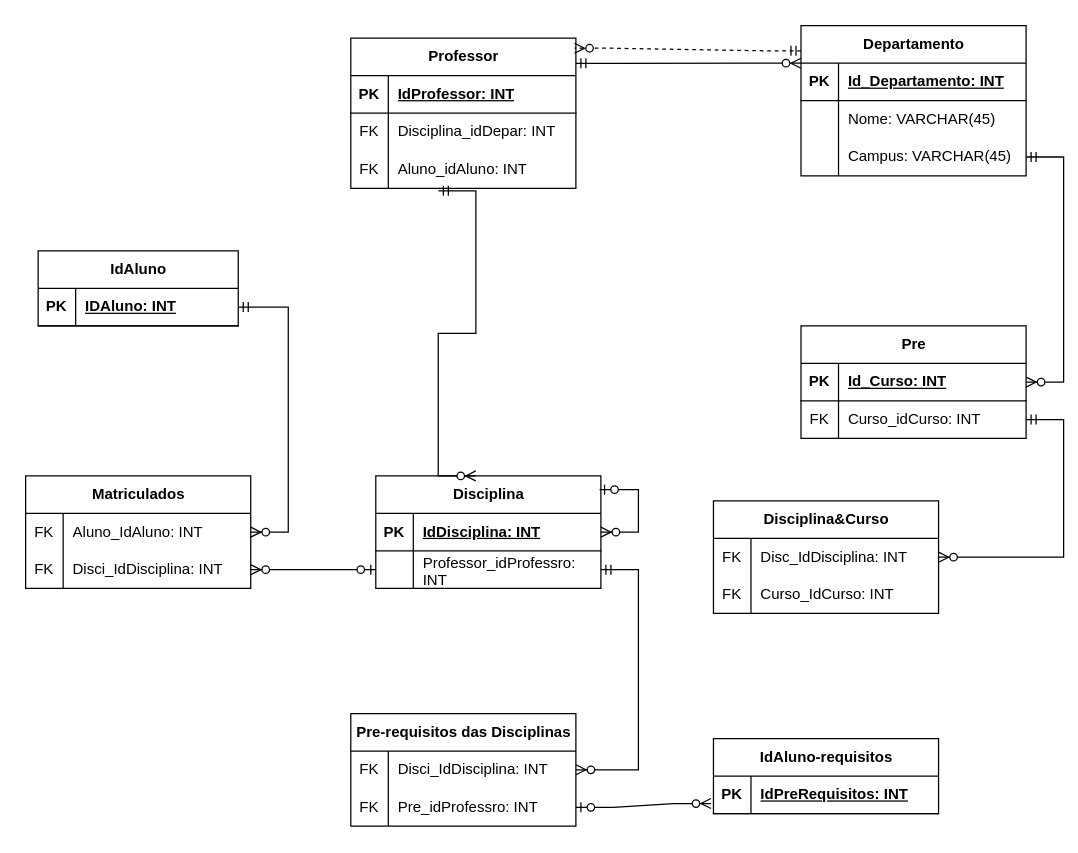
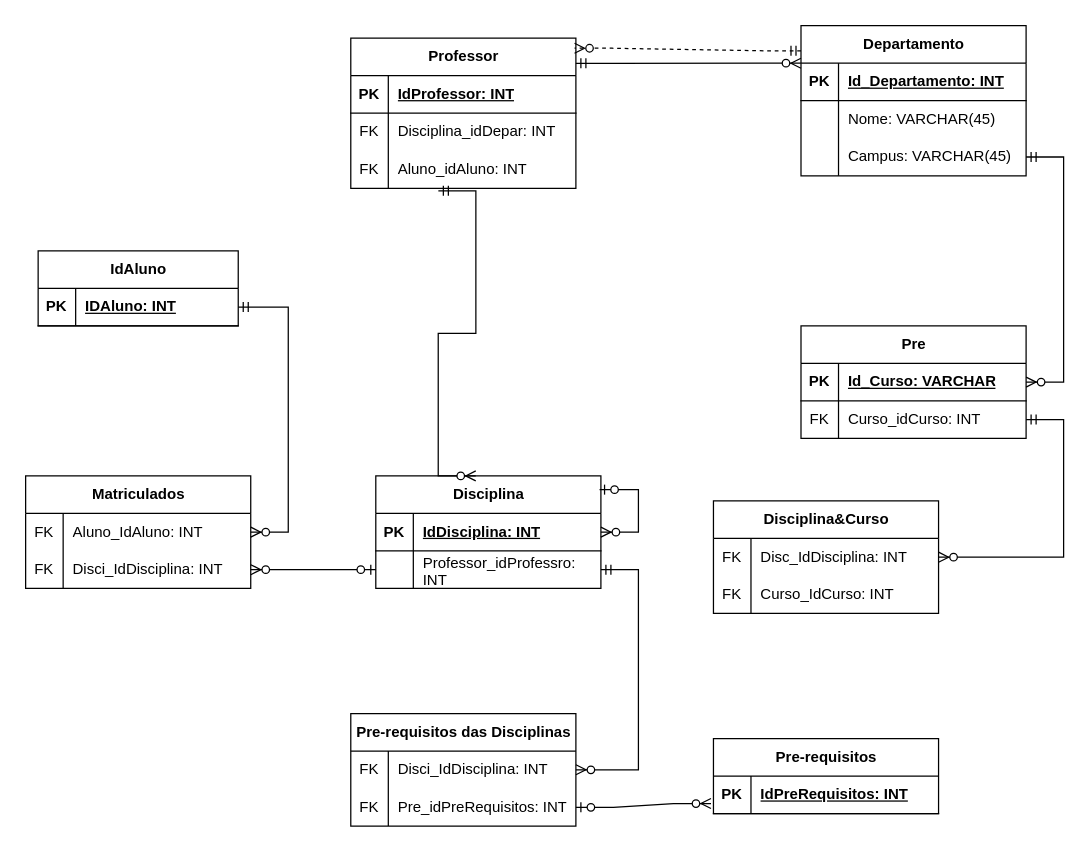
(899, 382) -> (916, 382)
(826, 757) -> (826, 757)
(476, 807) -> (487, 807)
